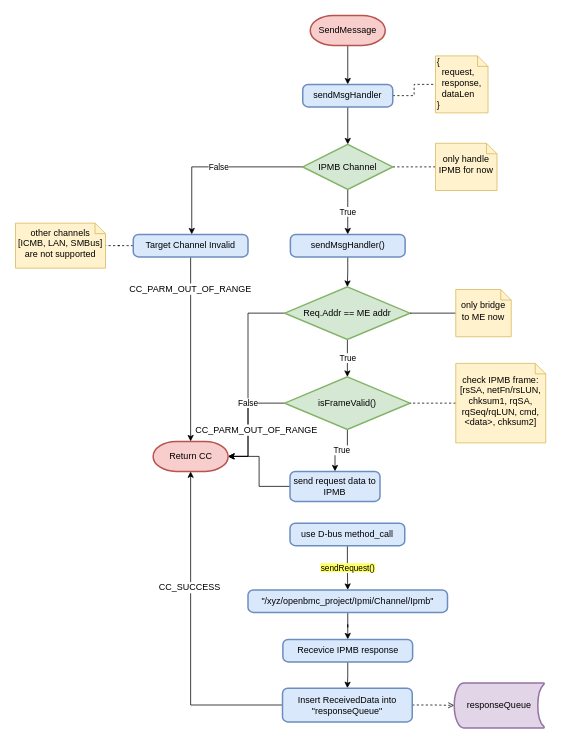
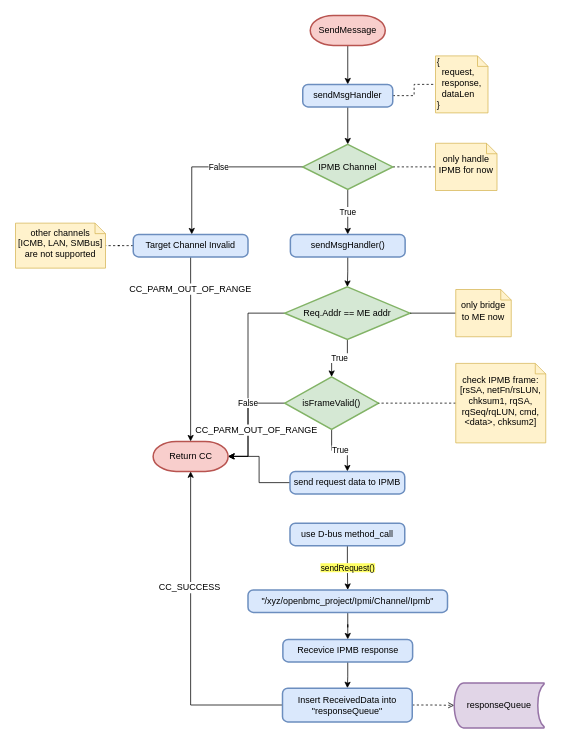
(347, 403) -> (332, 403)
(335, 486) -> (347, 483)
